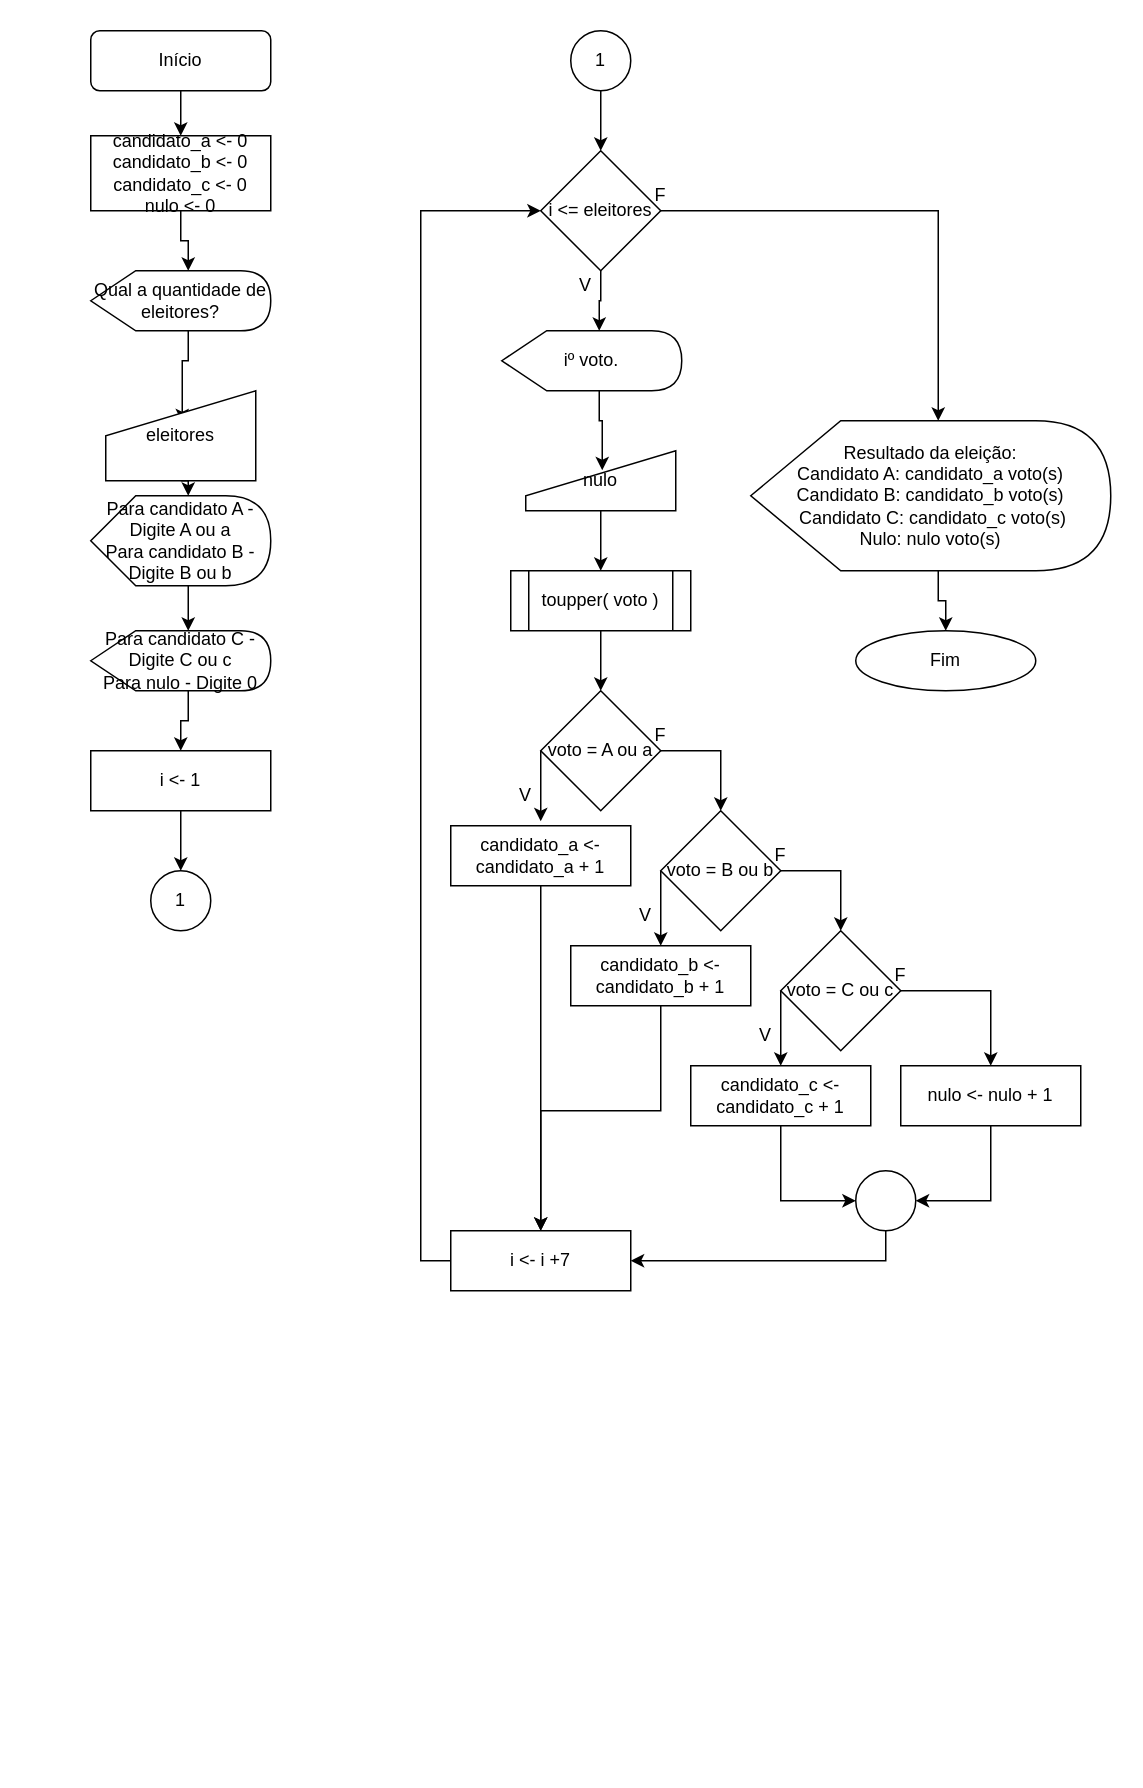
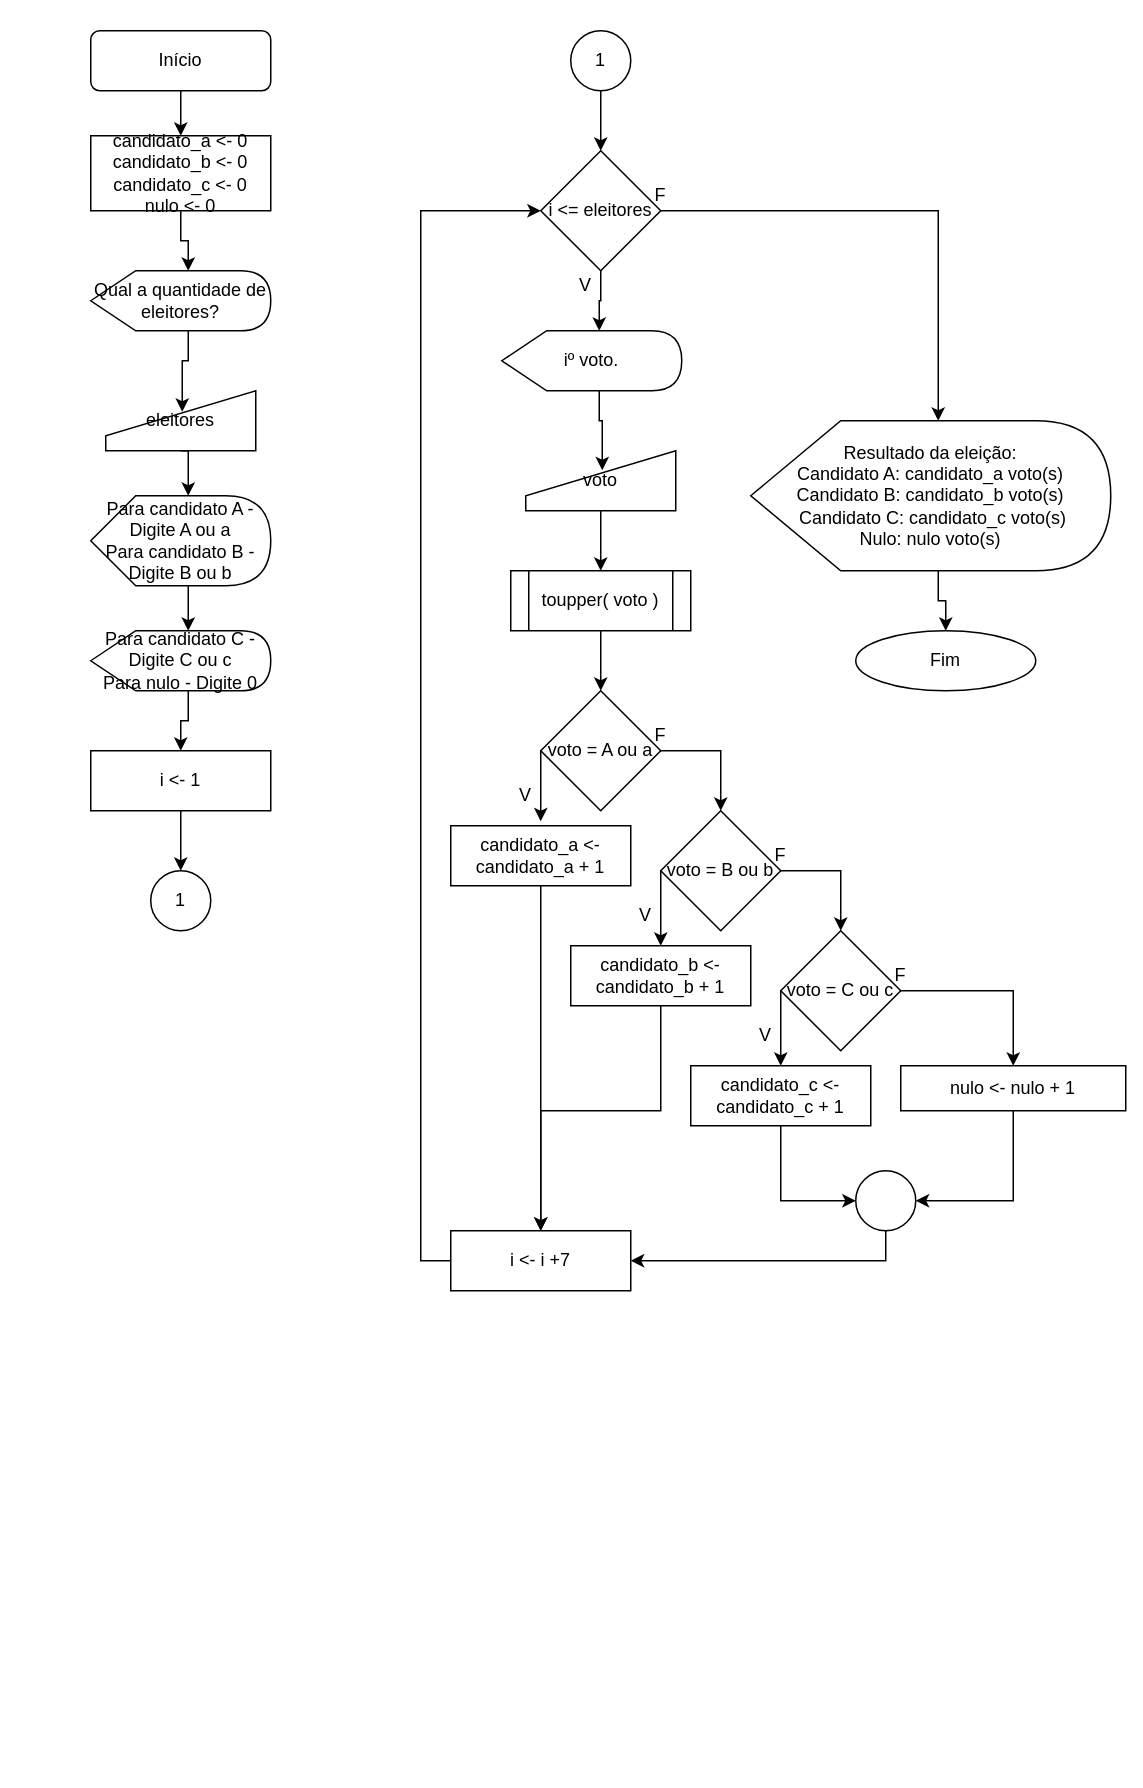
(181, 436) -> (181, 421)
(601, 481) -> (601, 481)
(991, 1096) -> (1013, 1088)
